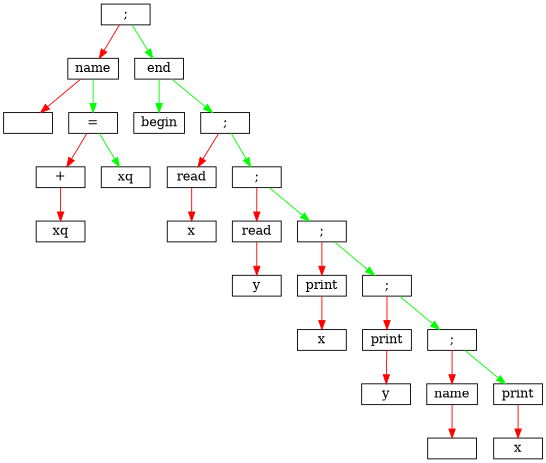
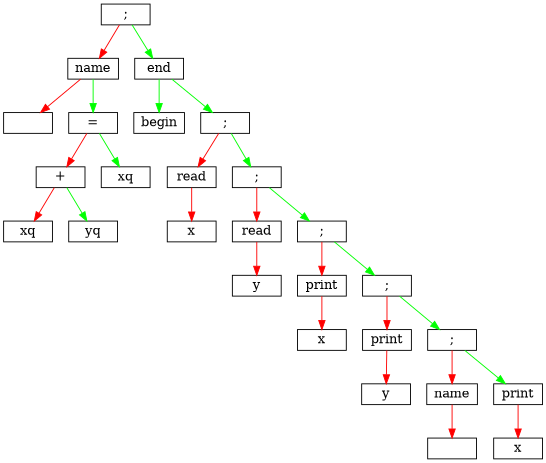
none -> (93, 231)
